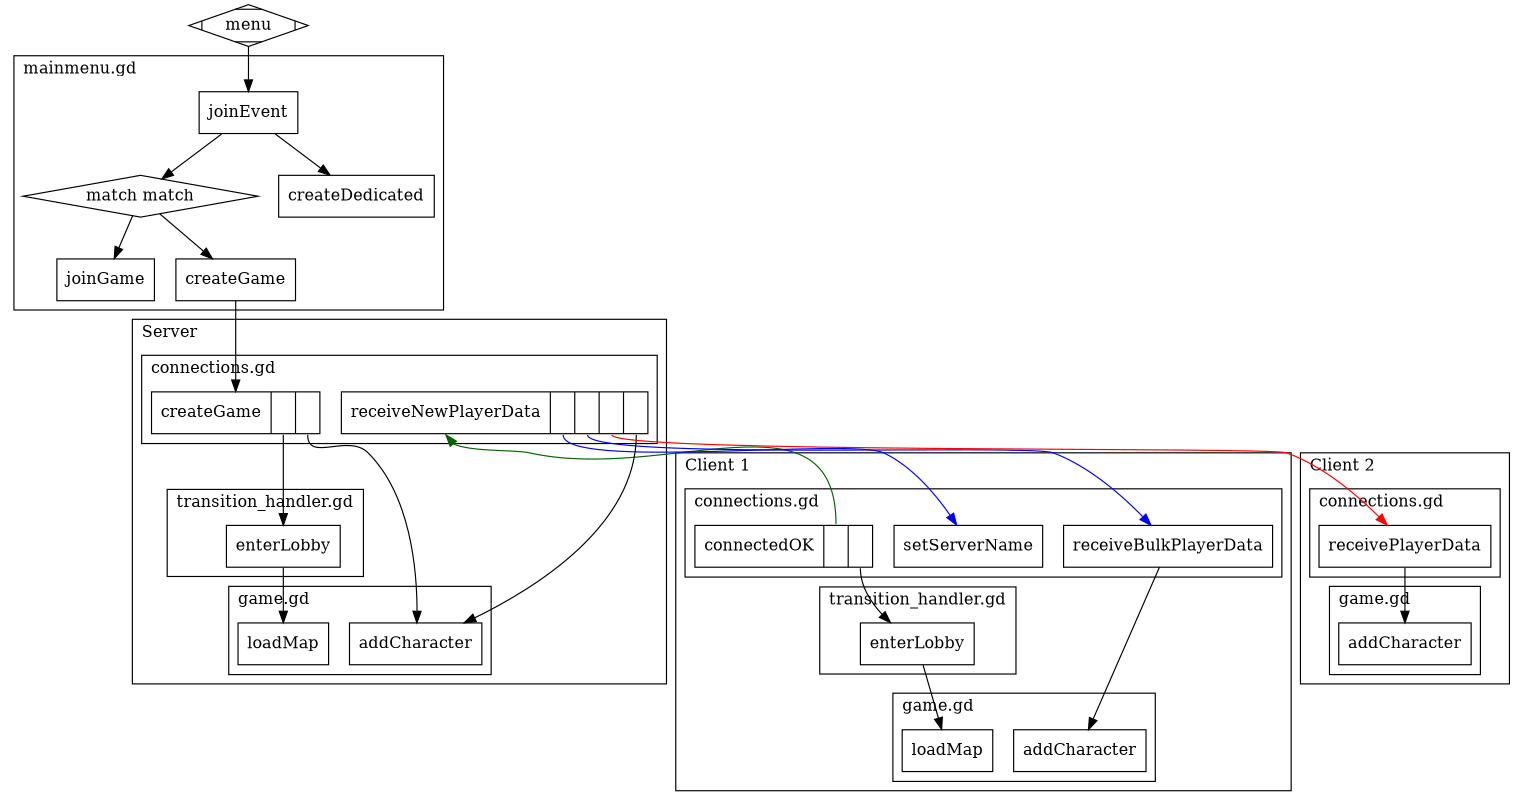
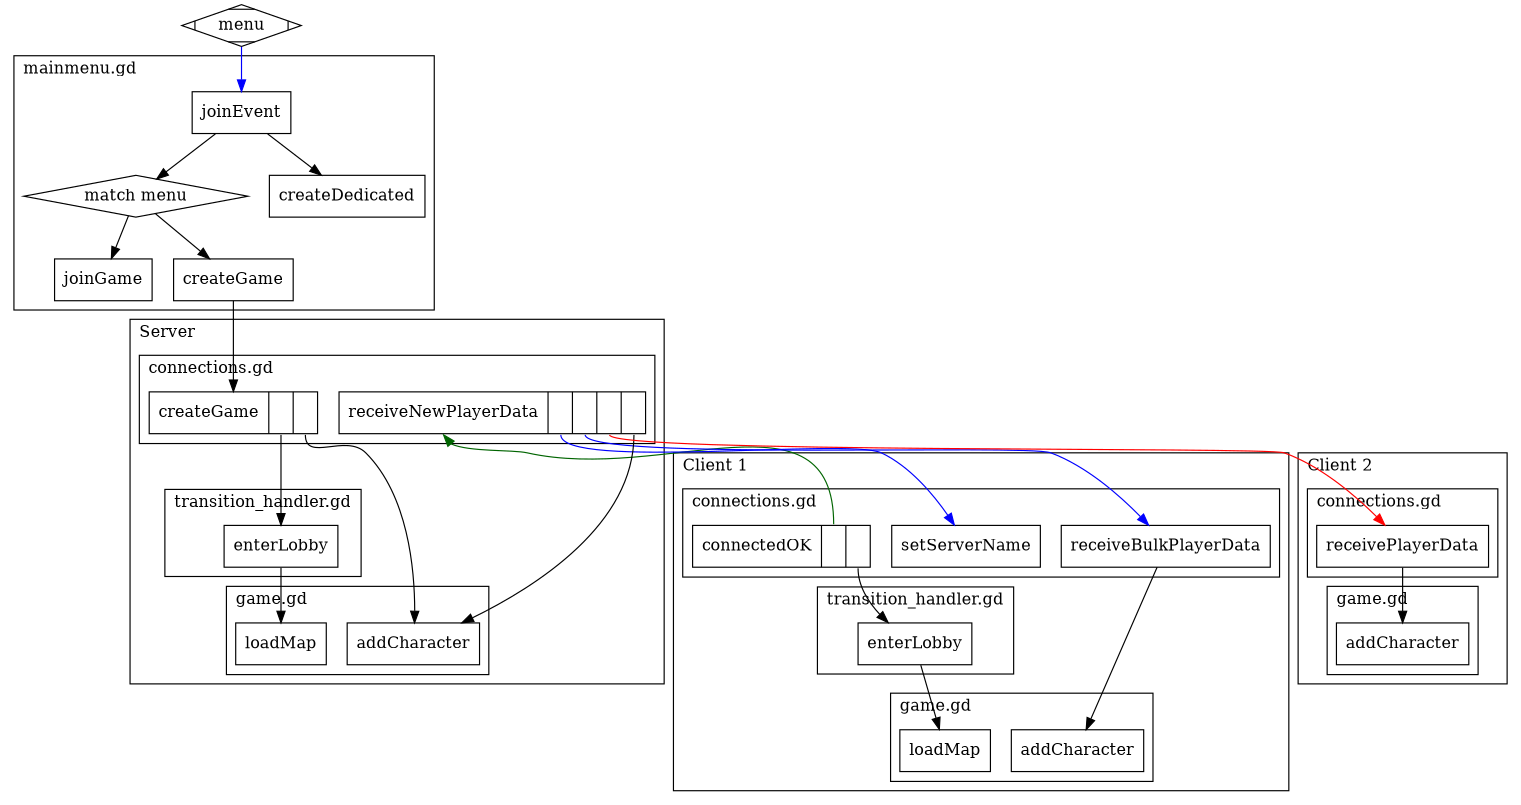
(248, 63) -> (242, 63)
(140, 196) -> (136, 196)
